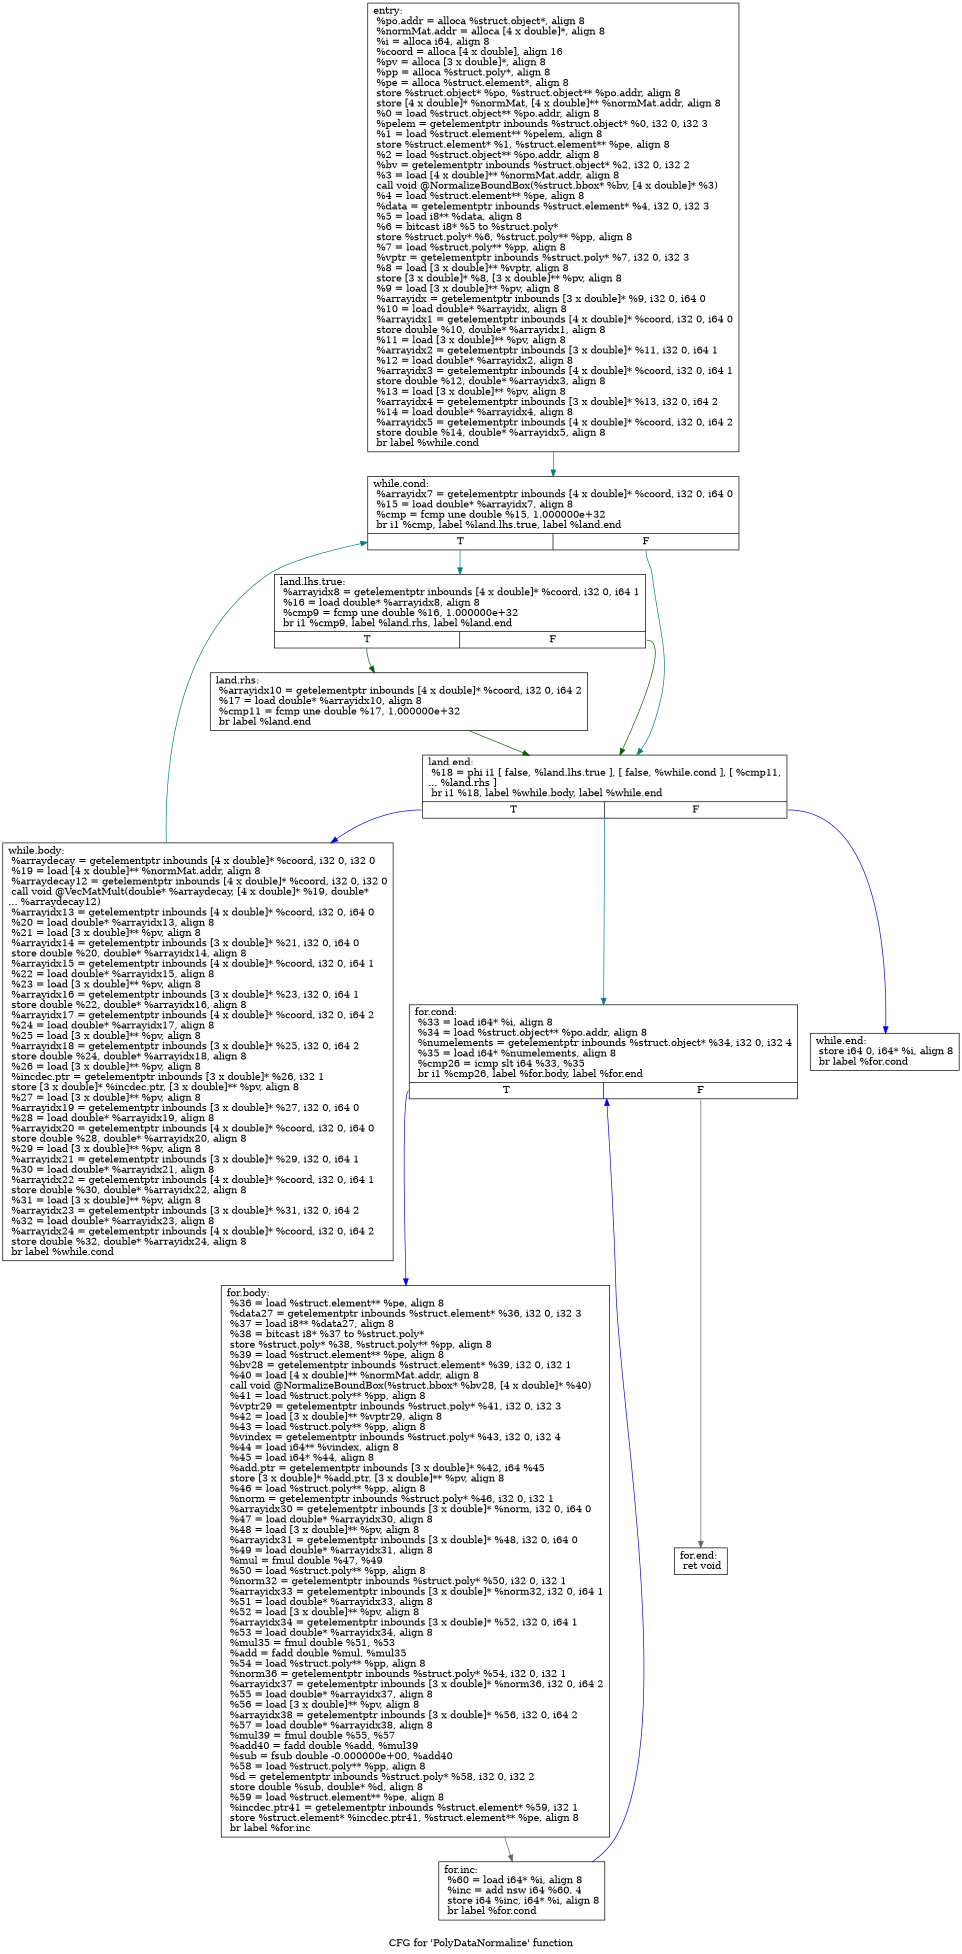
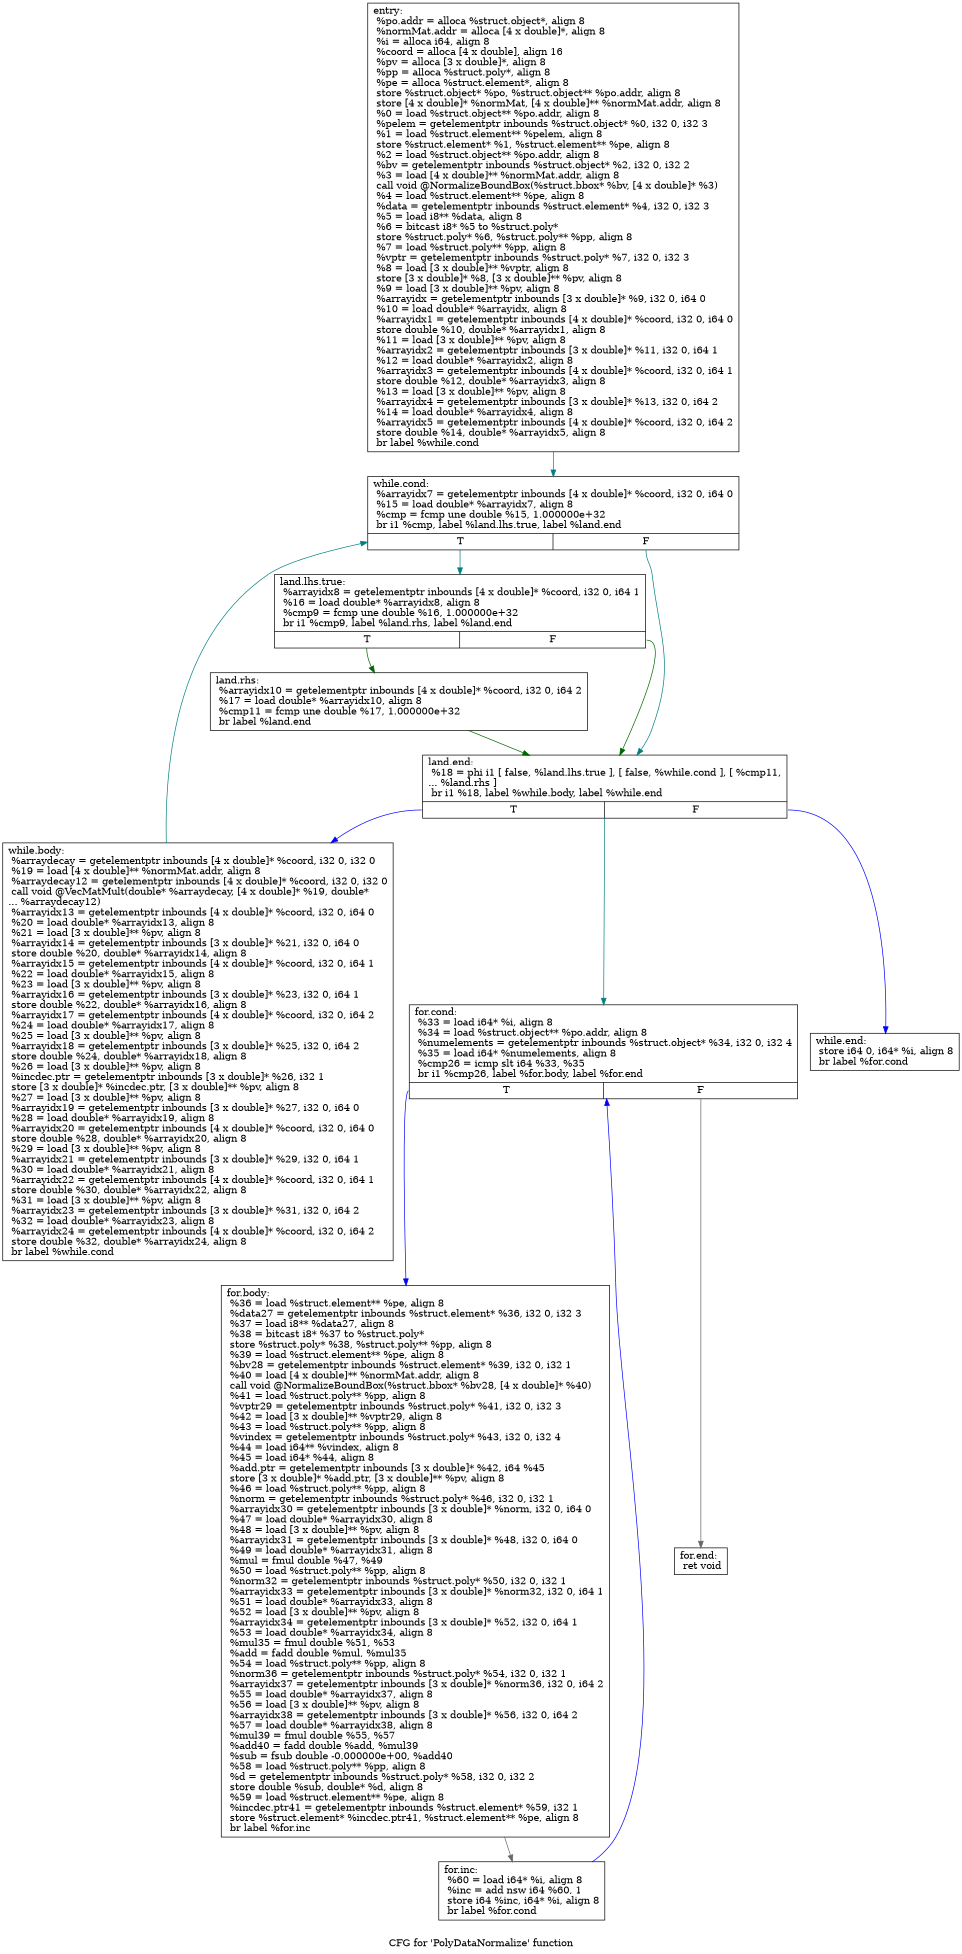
(513, 1891) -> (513, 1891)
